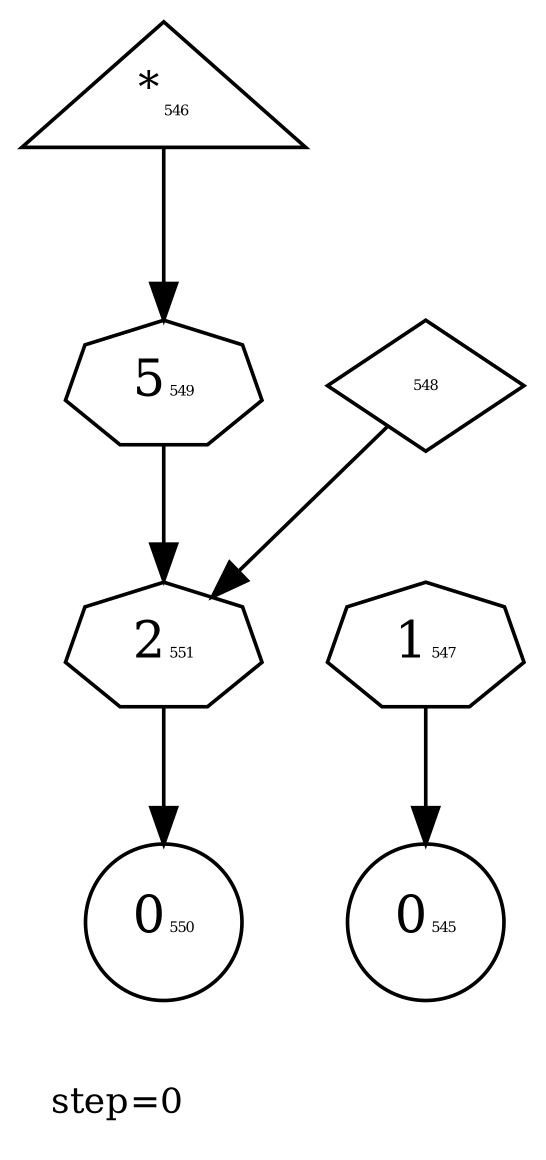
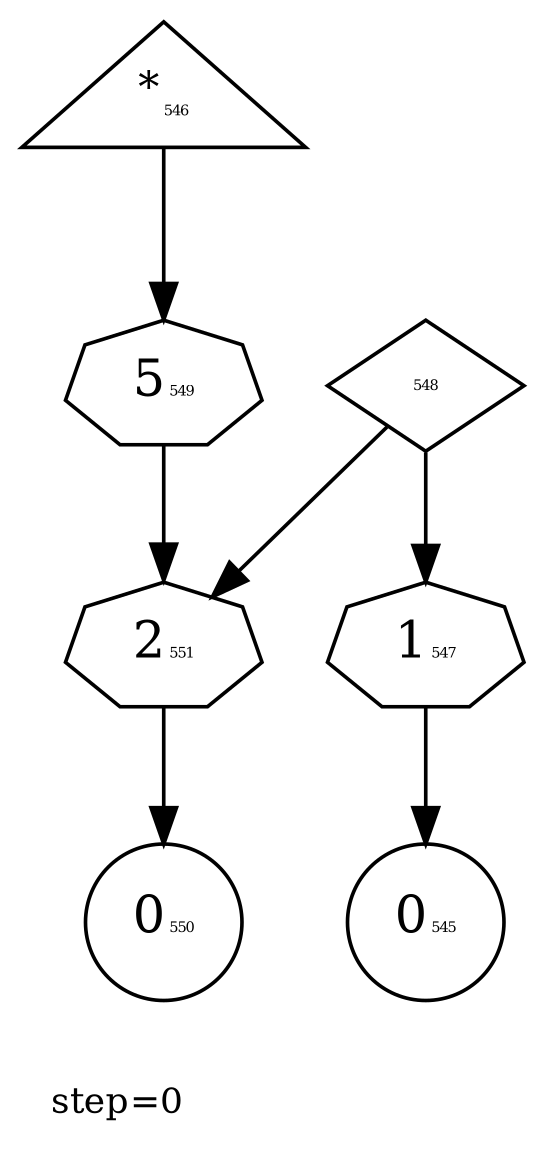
none -> (426, 499)
